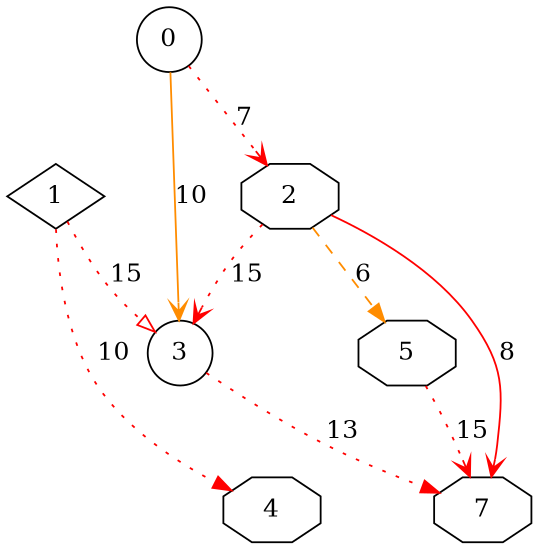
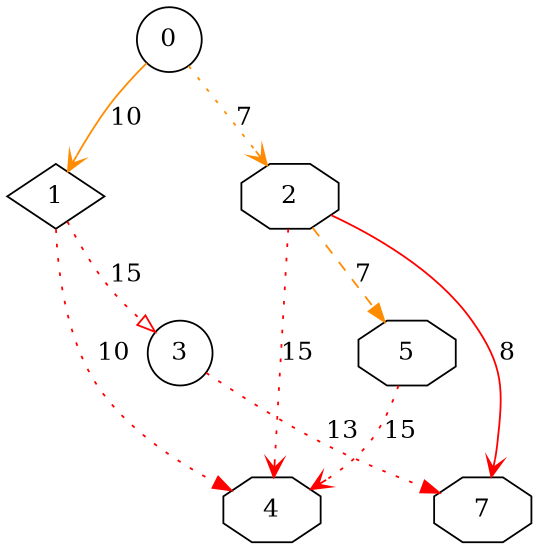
(222, 108) -> (222, 108)
(174, 187) -> (108, 107)
(229, 263) -> (282, 344)
(364, 275) -> (364, 275)
(445, 422) -> (372, 440)
